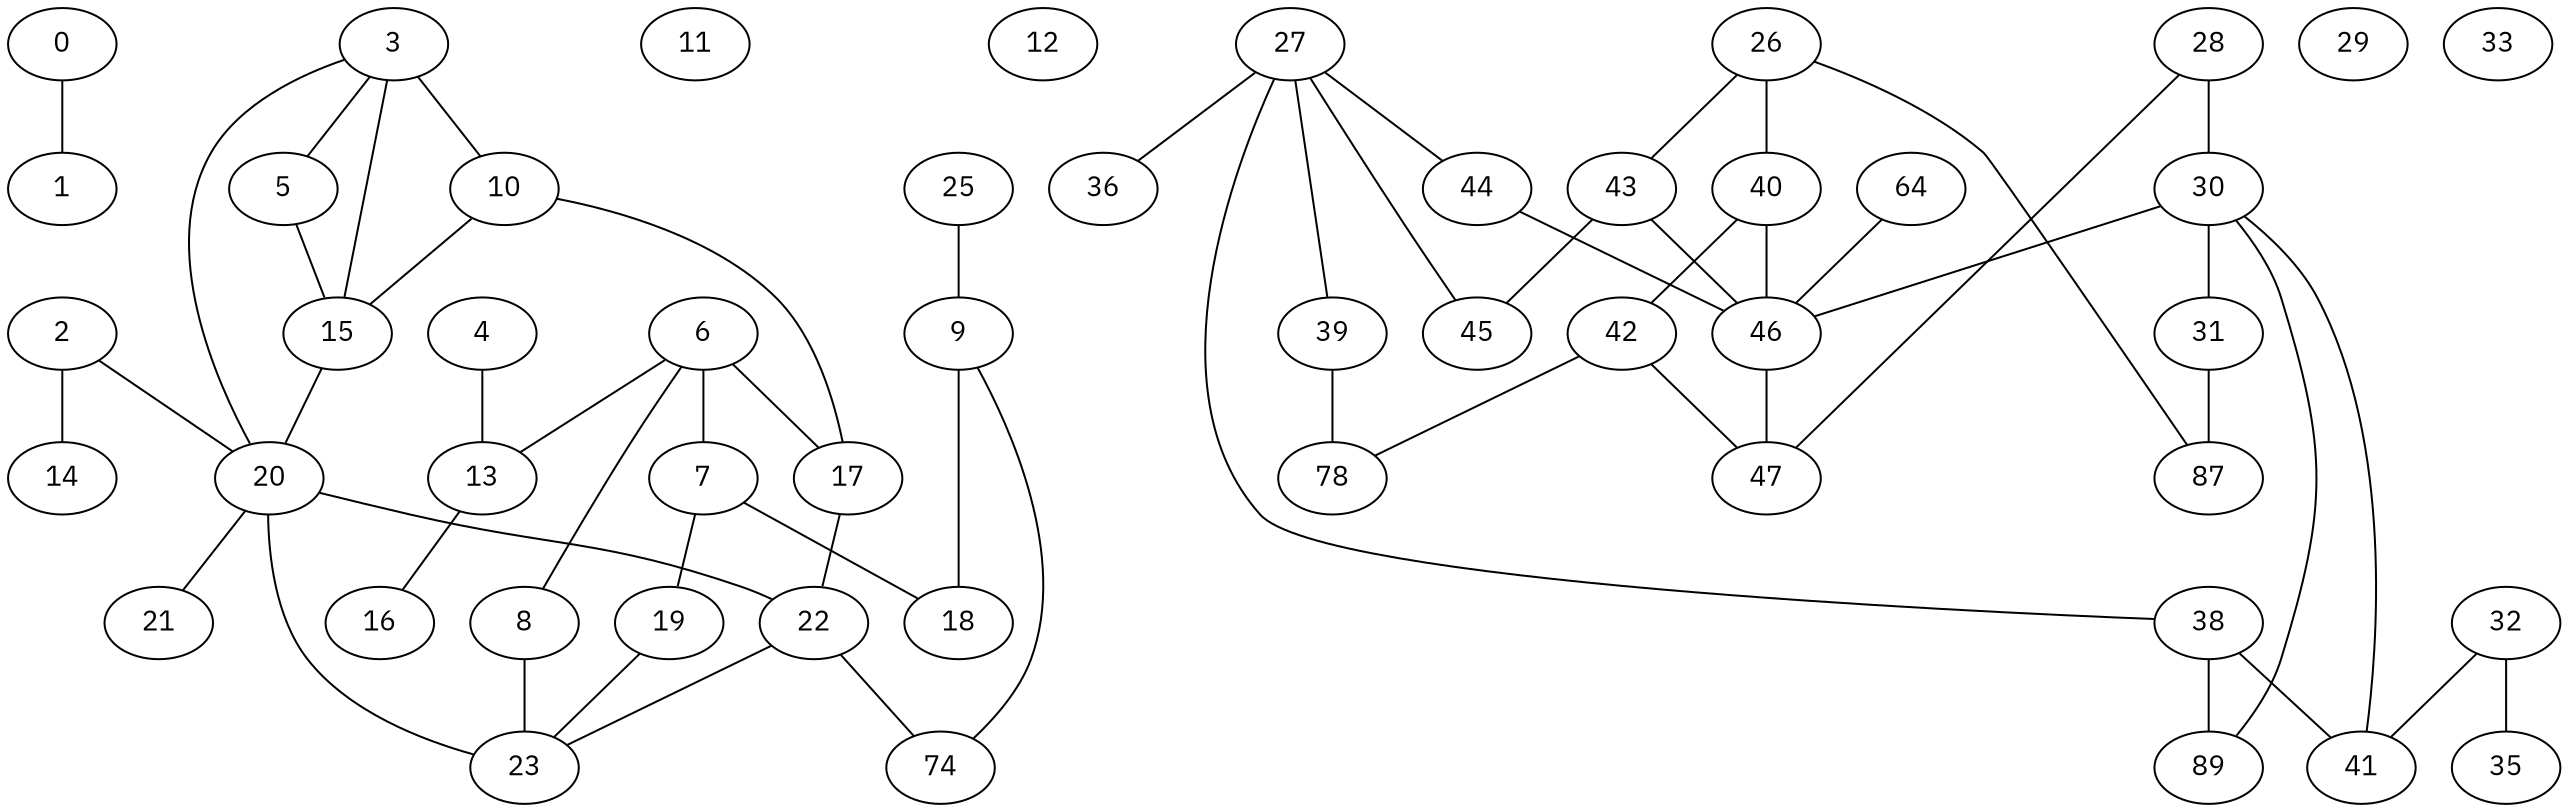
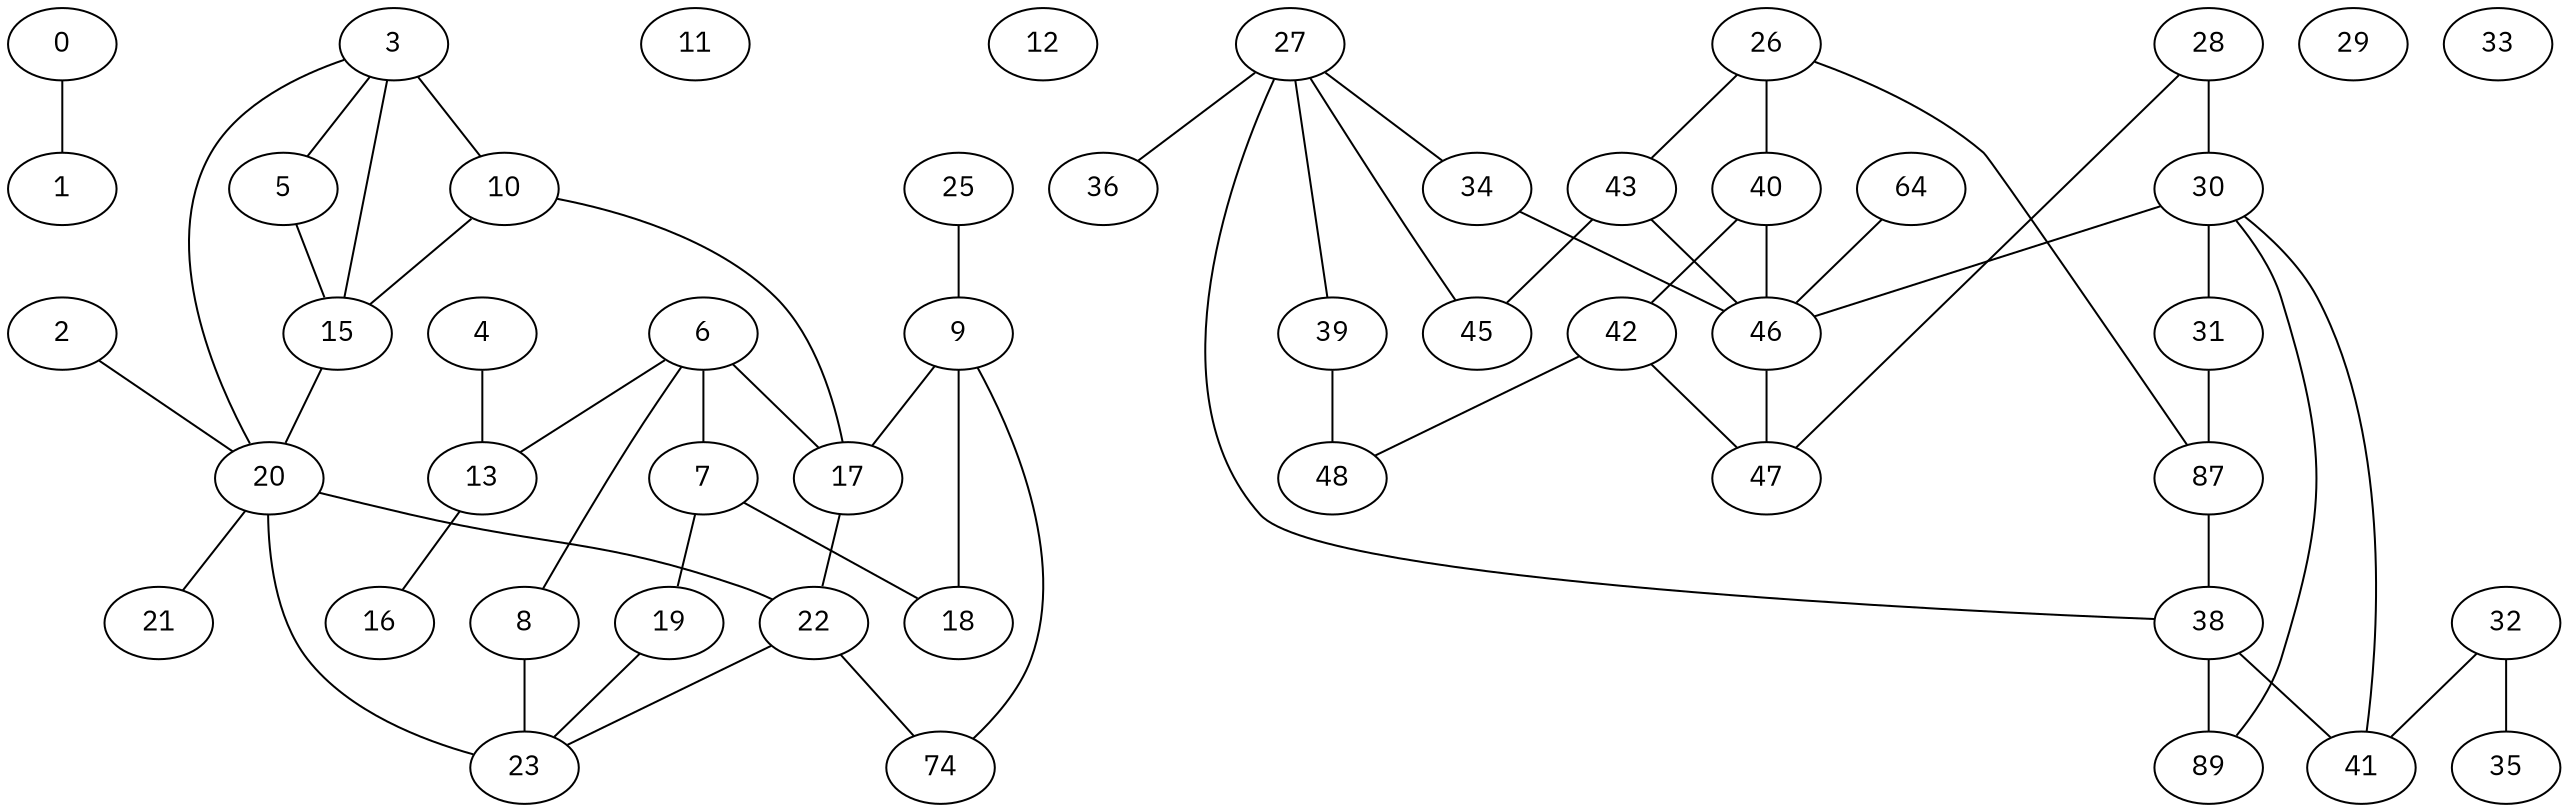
(1477, 189) -> (1477, 189)
none -> (903, 406)
(62, 478) -> none
(1332, 478) -> (1332, 478)
none -> (2209, 551)
